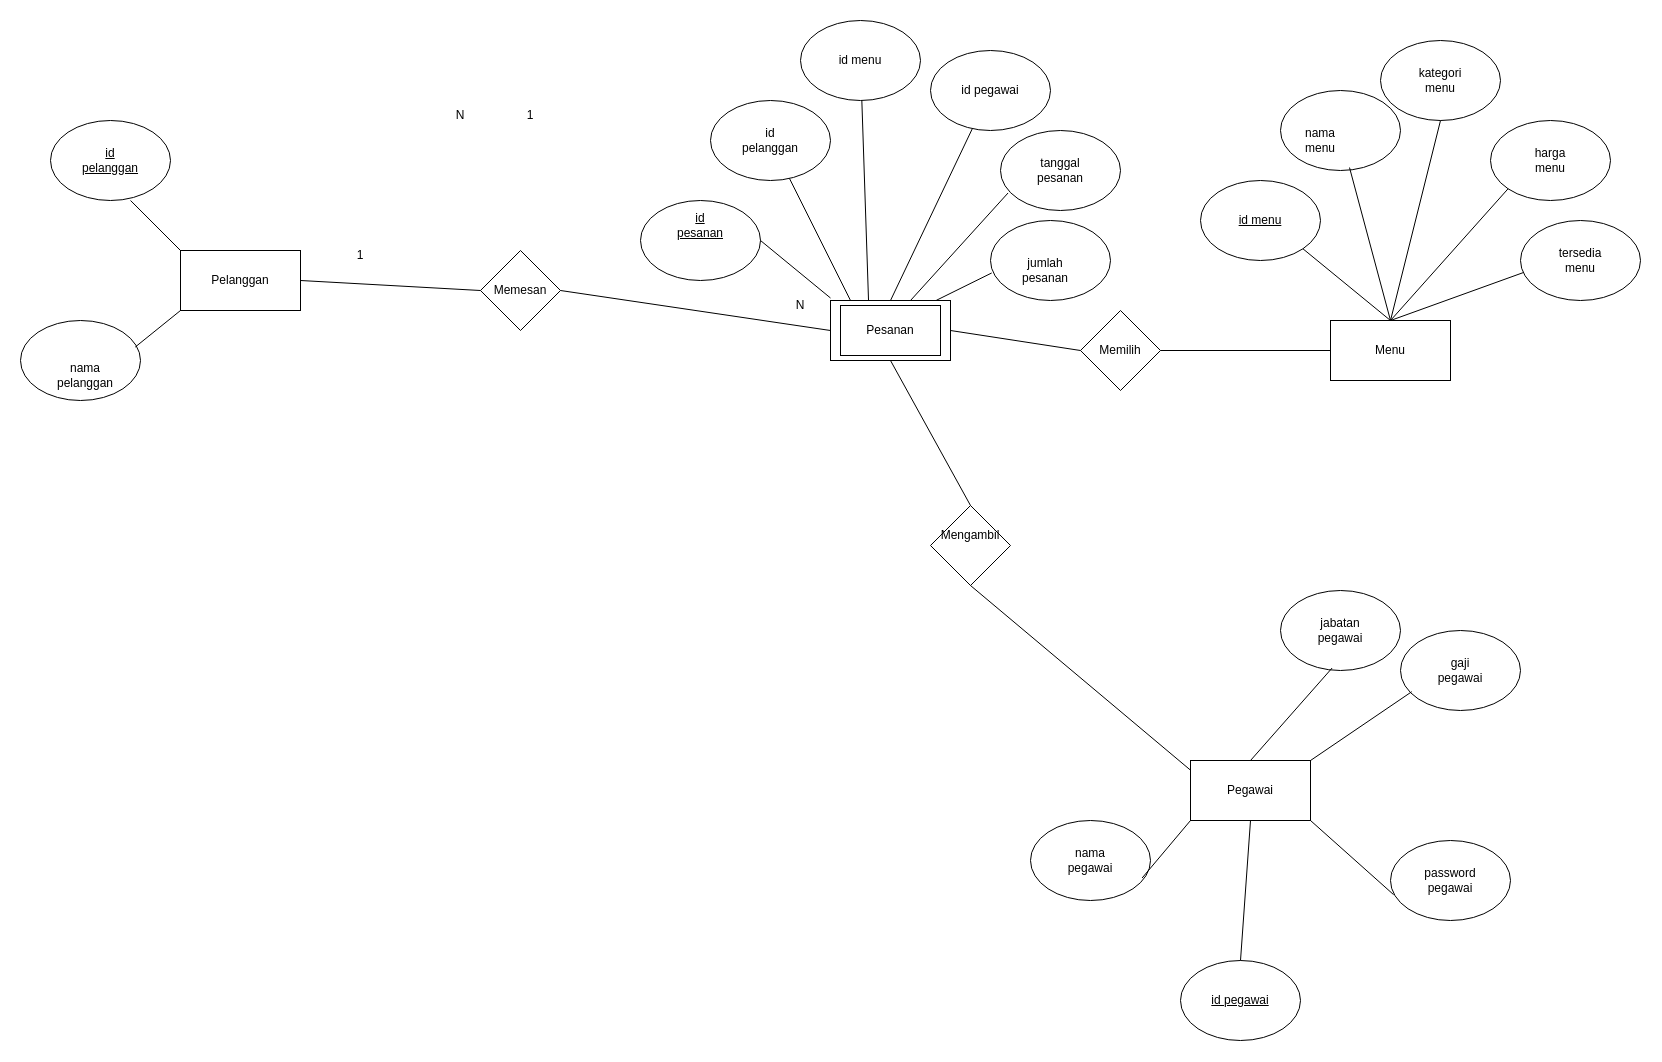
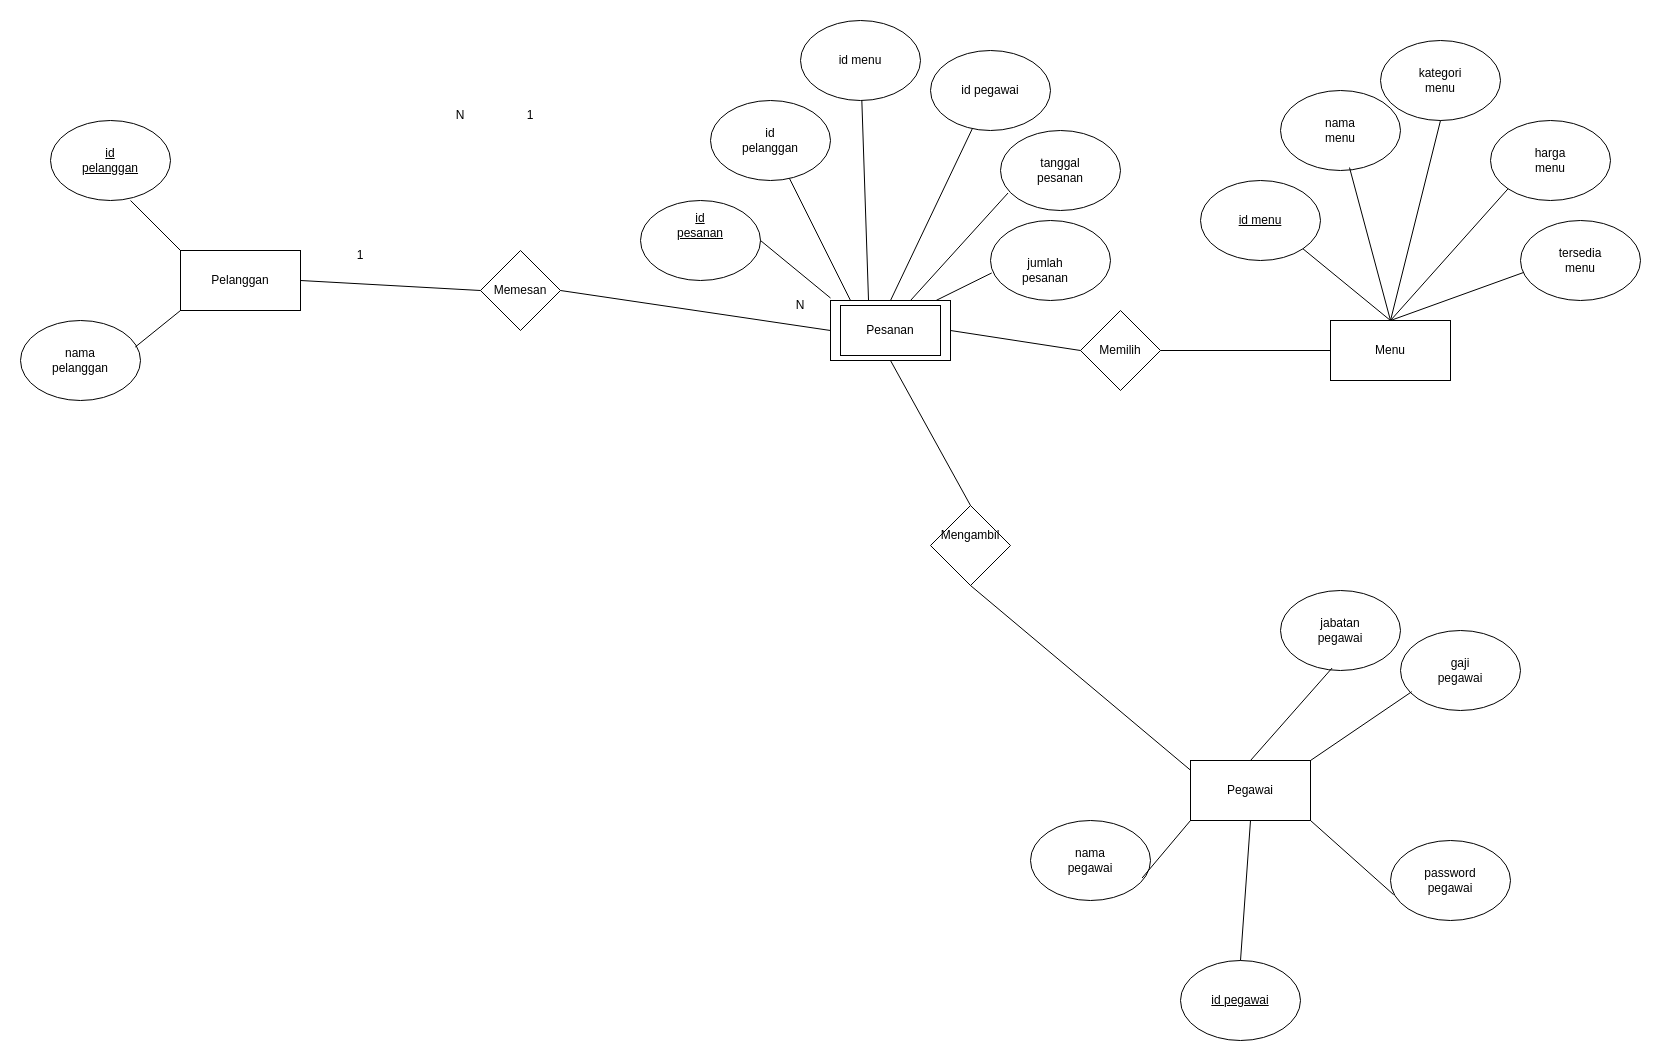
(1321, 141) -> (1341, 131)
(86, 376) -> (81, 361)
